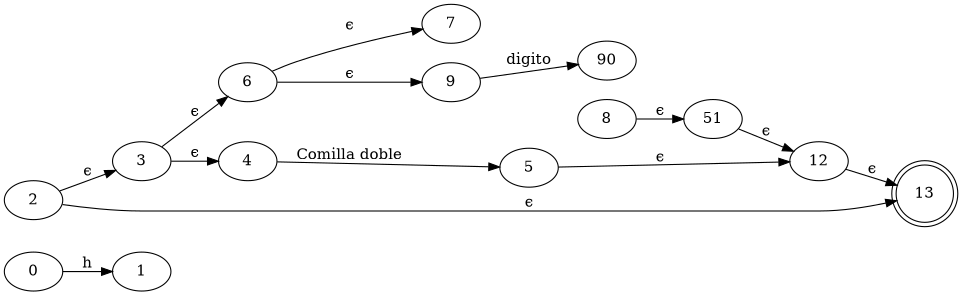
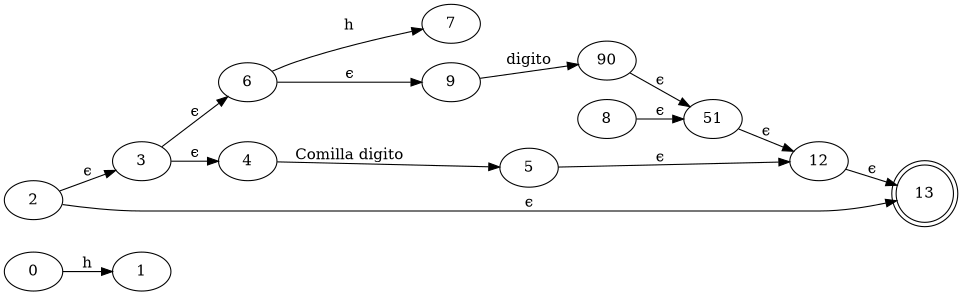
(349, 25) -> (349, 25)
none -> (655, 87)
(349, 155) -> (349, 155)
